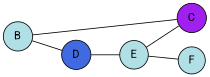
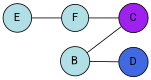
(162, 37) -> (104, 18)
(105, 55) -> none
